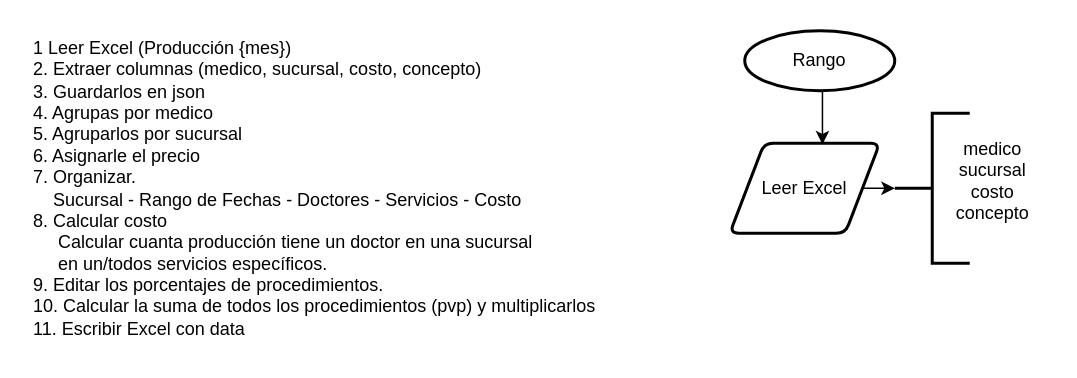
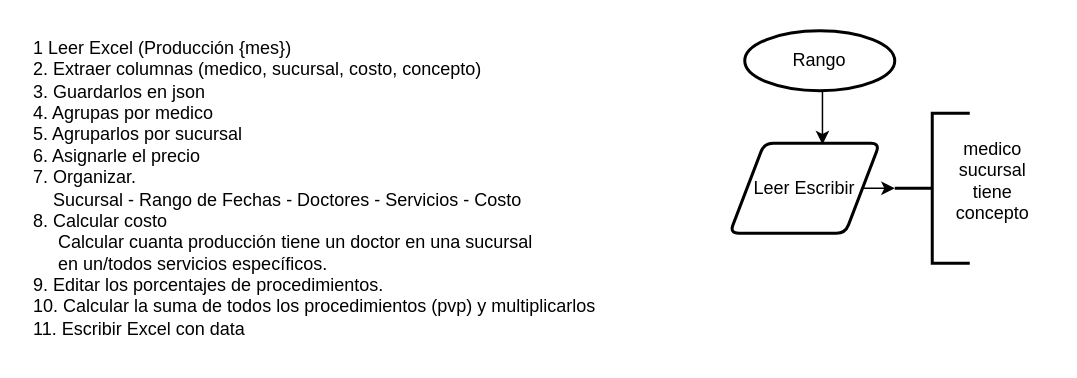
(993, 181) -> (993, 181)
(805, 188) -> (805, 188)
